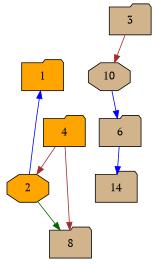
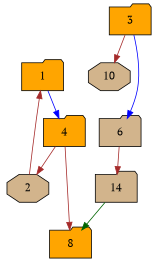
(130, 21) -> (130, 21)
none -> (52, 101)
(114, 101) -> (139, 74)
(34, 136) -> (34, 136)
(118, 157) -> (118, 157)
(28, 188) -> (28, 188)
(46, 213) -> (96, 213)
(71, 244) -> (71, 244)
